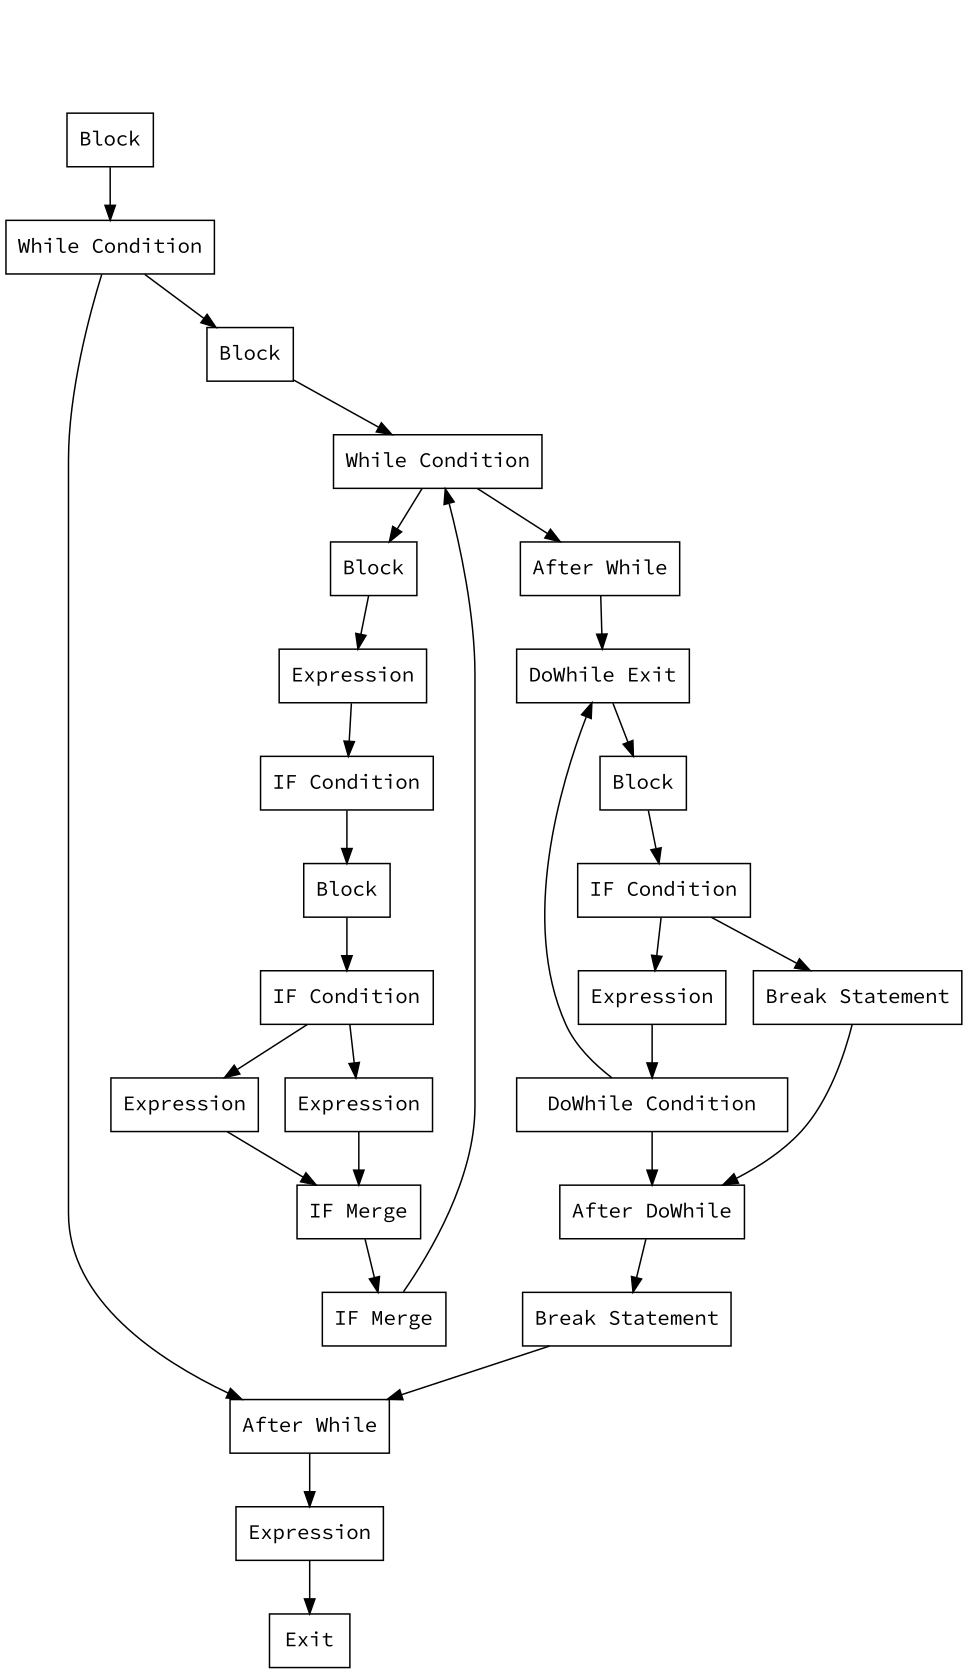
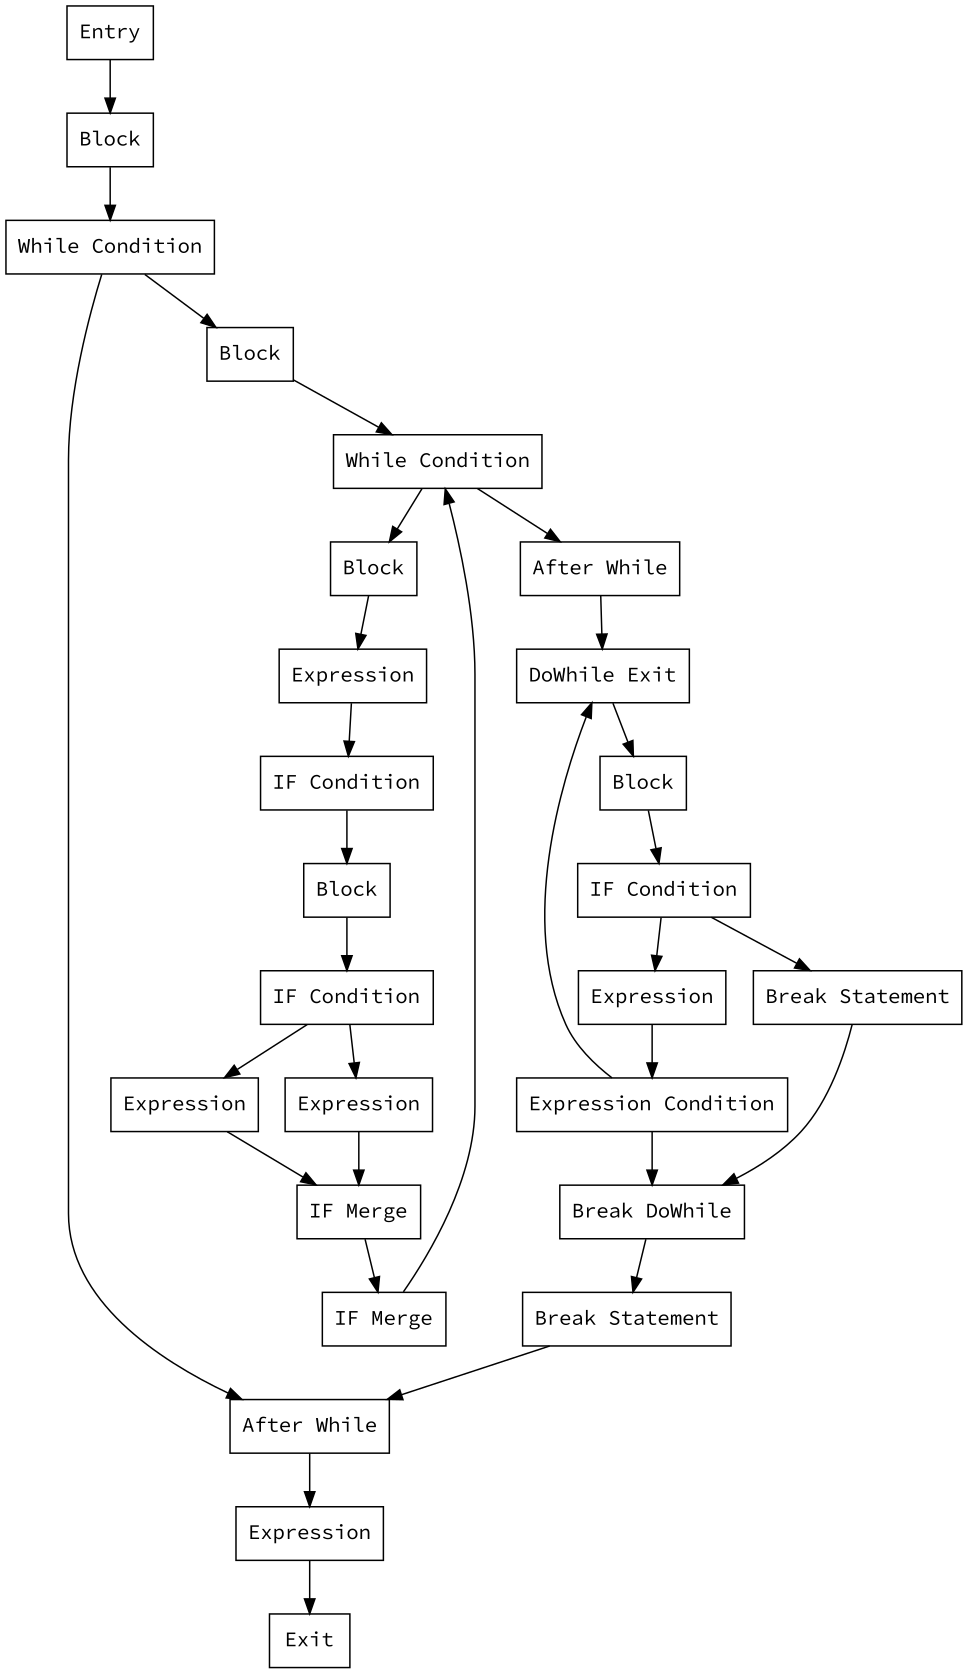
none -> (110, 33)
(652, 1105) -> (652, 1105)
(652, 1212) -> (652, 1212)
